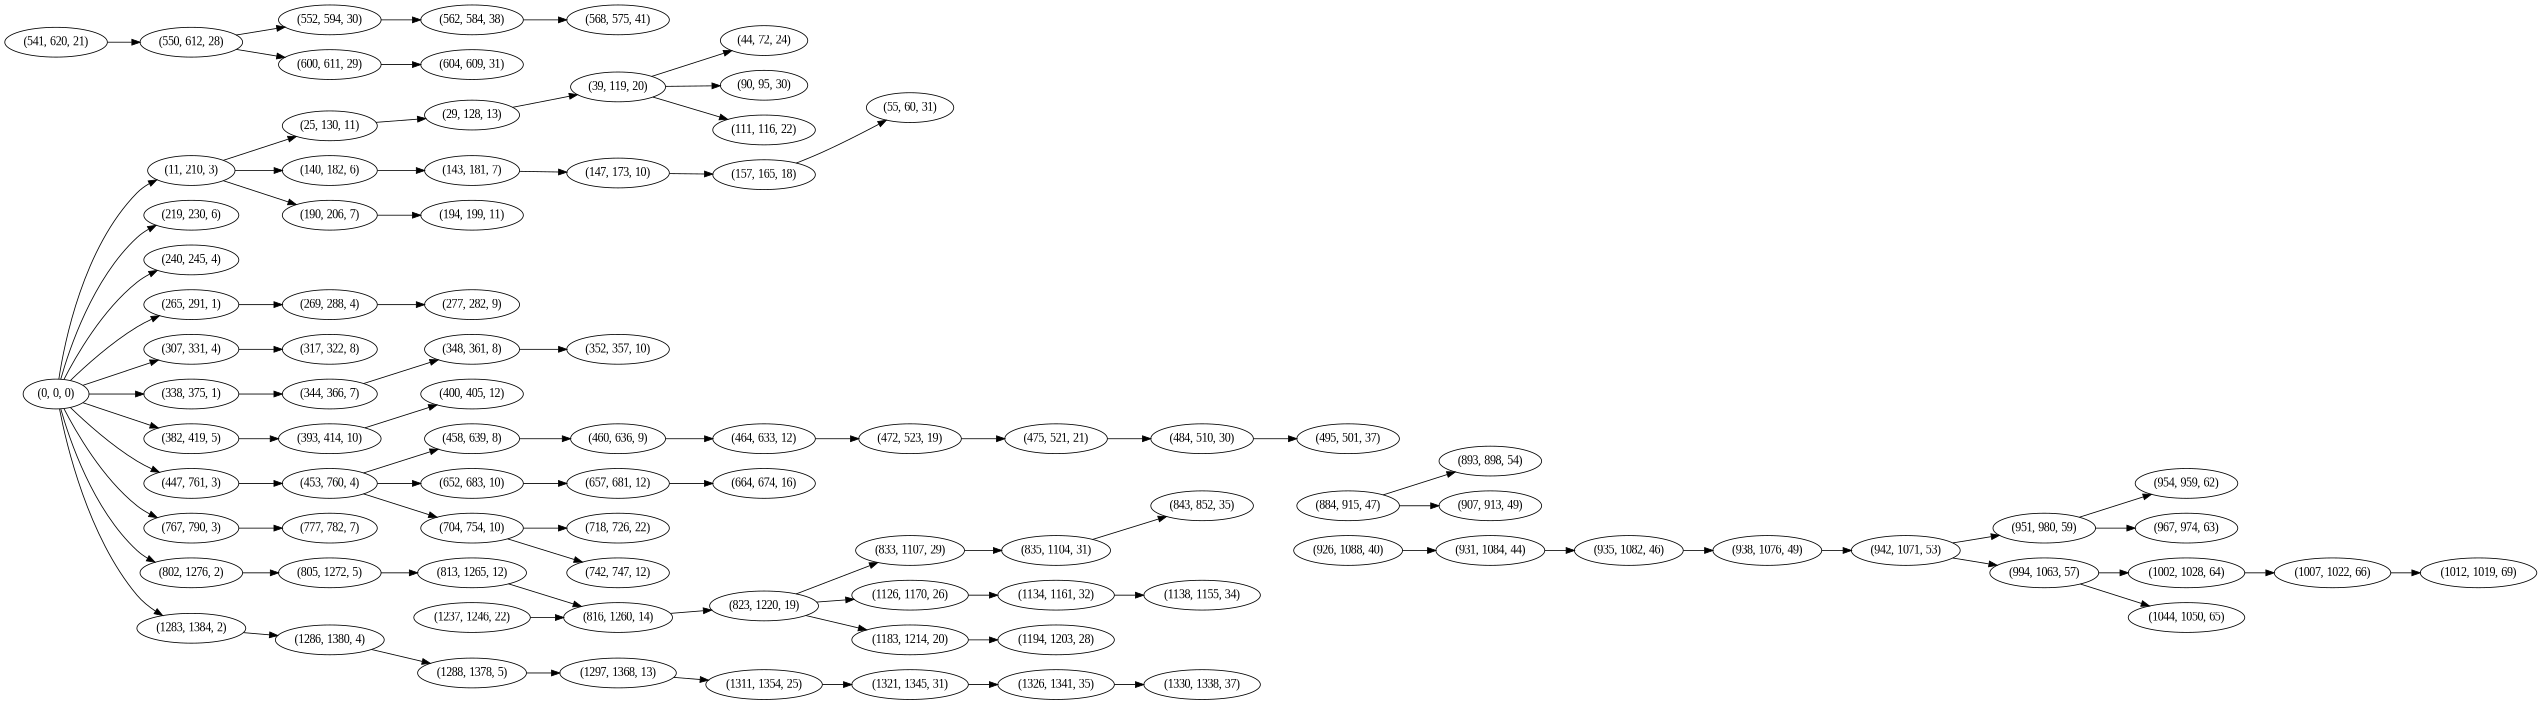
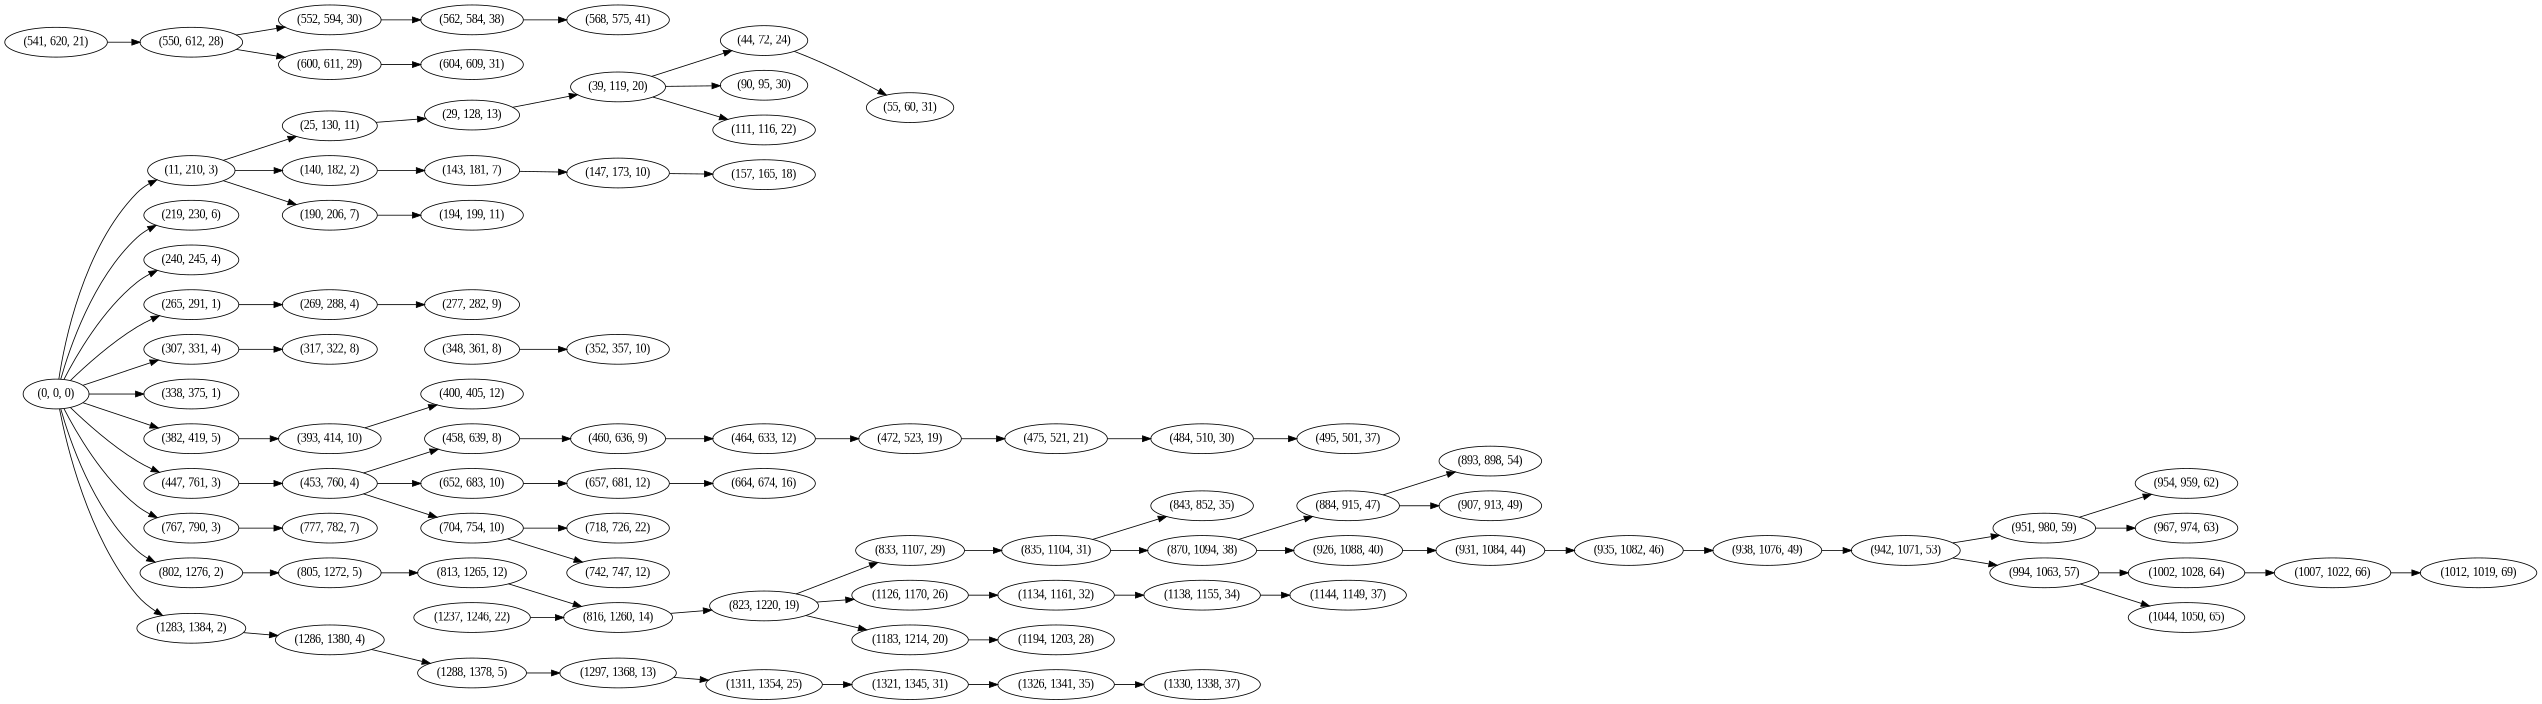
(838, 145) -> (837, 70)
(330, 171) -> (330, 171)
(330, 394) -> none
none -> (1202, 550)
none -> (1348, 595)
